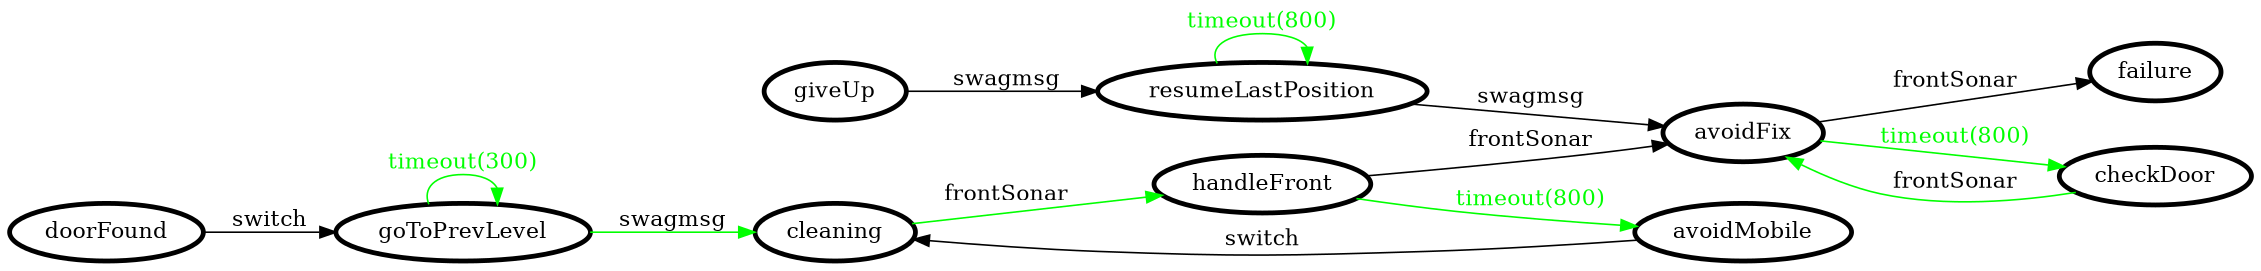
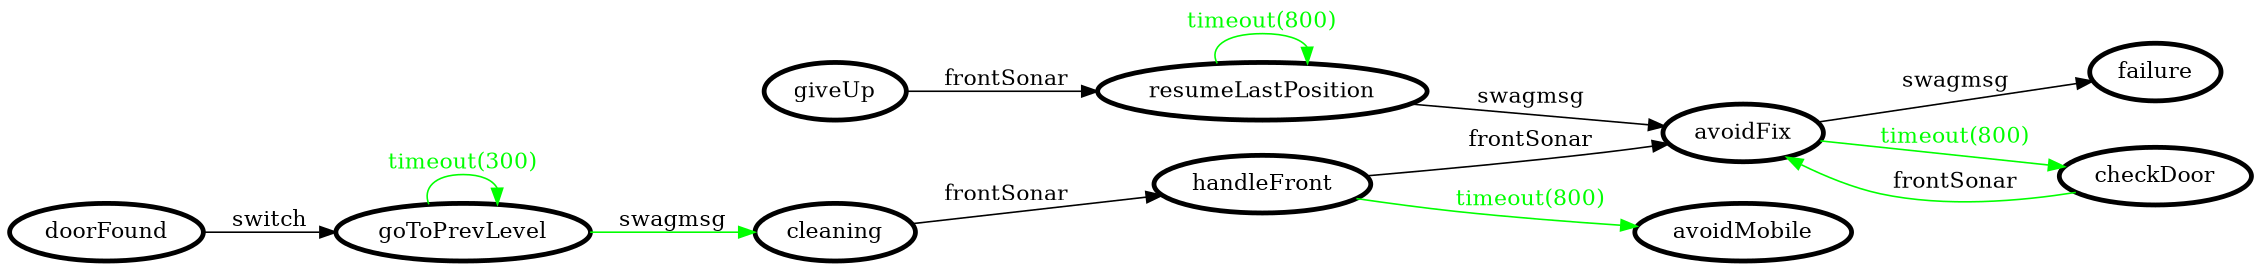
(1007, 79) -> (1007, 79)
(1955, 81) -> (1955, 81)
(1029, 210) -> (1029, 210)
(1284, 255) -> none
